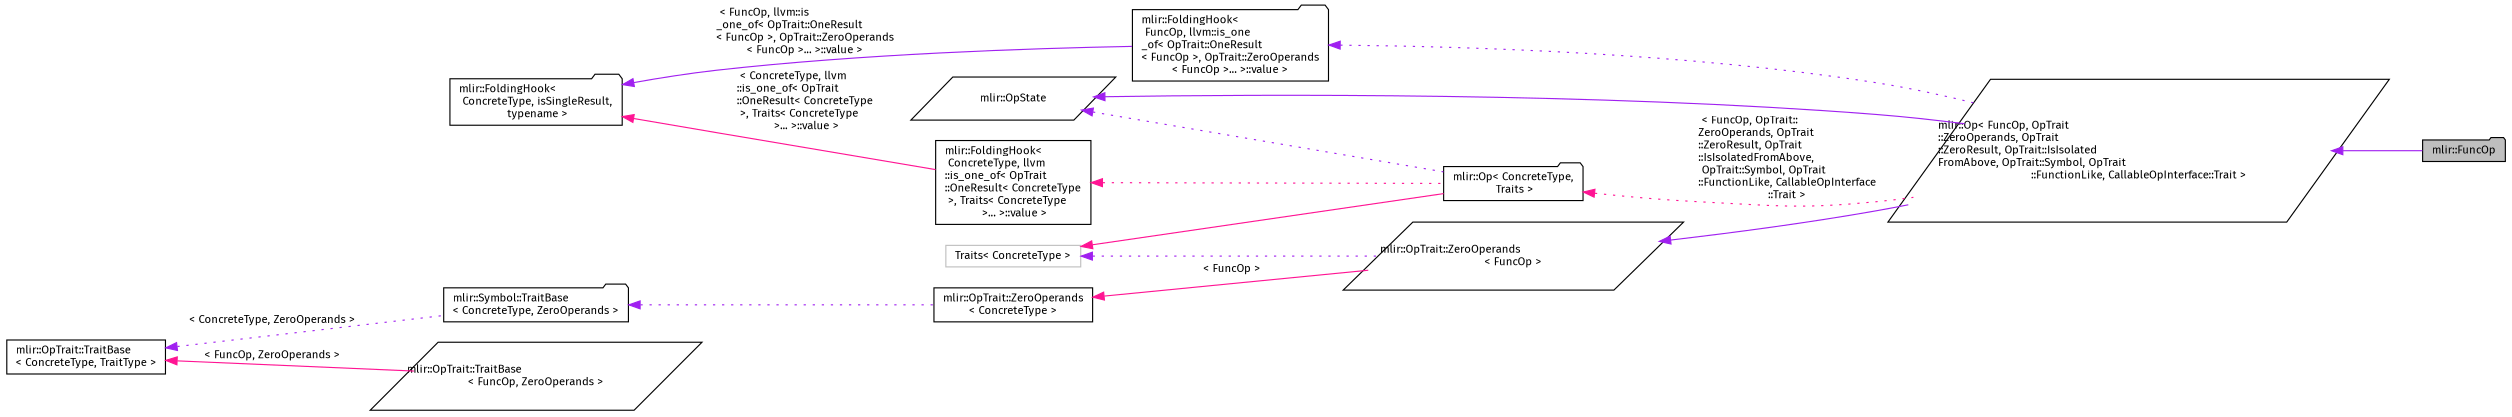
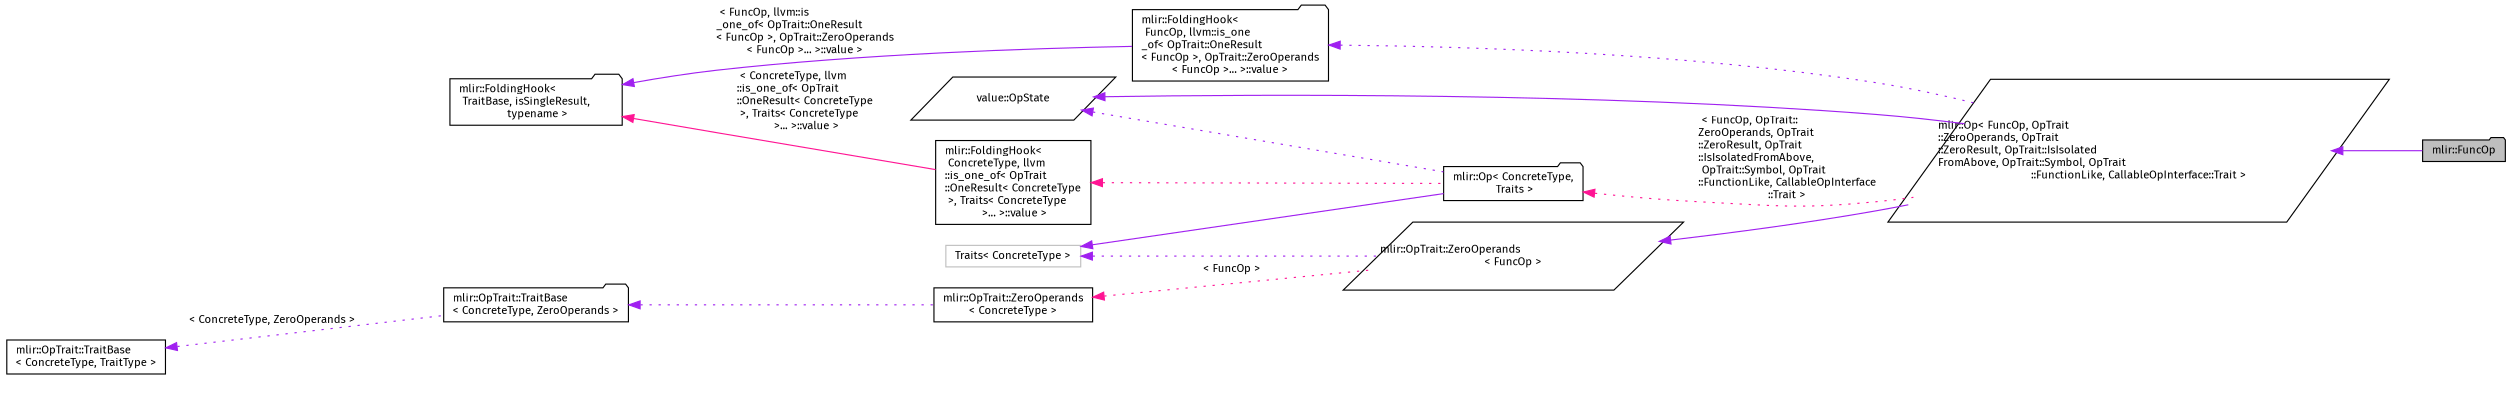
(1013, 99) -> (1013, 99)
(536, 102) -> (536, 102)
(1268, 219) -> (1268, 219)
(1236, 283) -> (1236, 283)
(536, 305) -> (536, 305)
(536, 376) -> none
